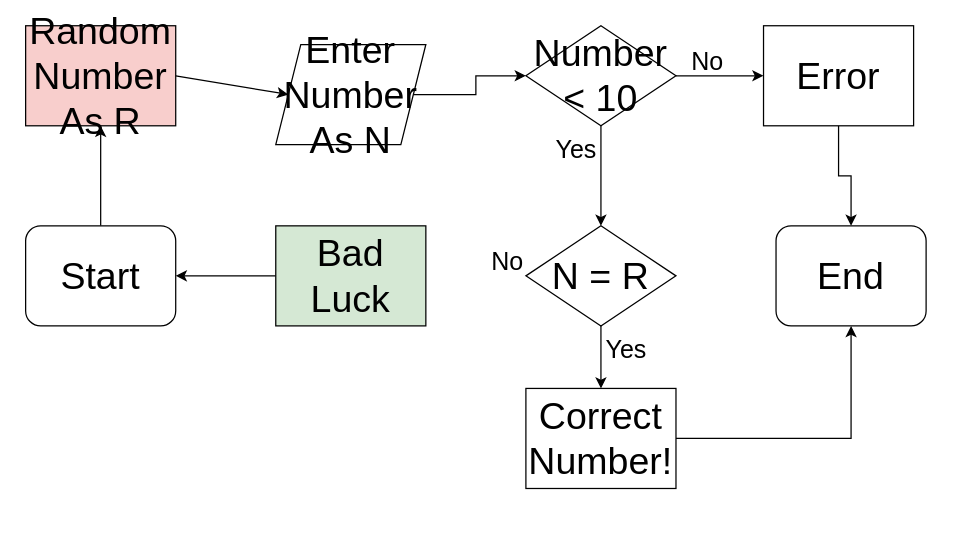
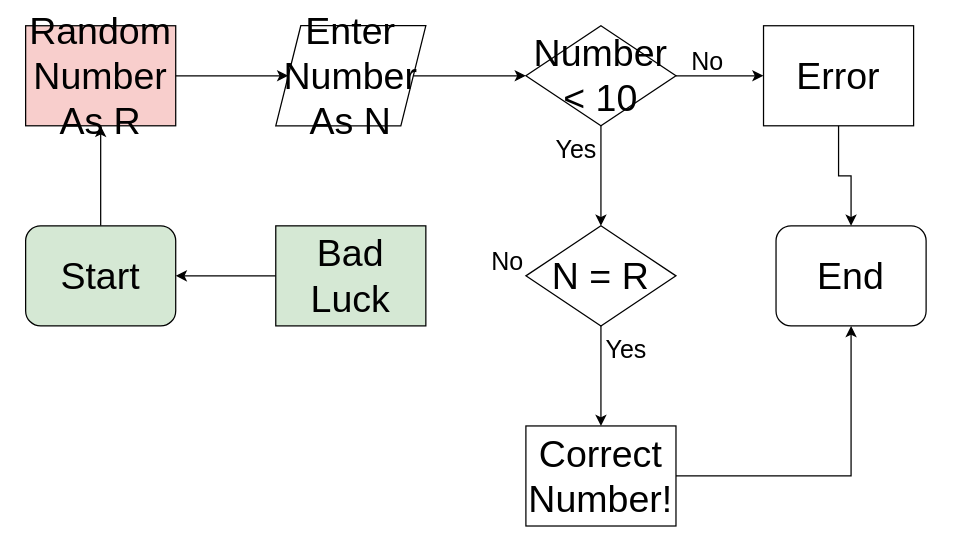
(351, 94) -> (351, 76)
(101, 276) -> (101, 276)
(601, 438) -> (601, 476)
